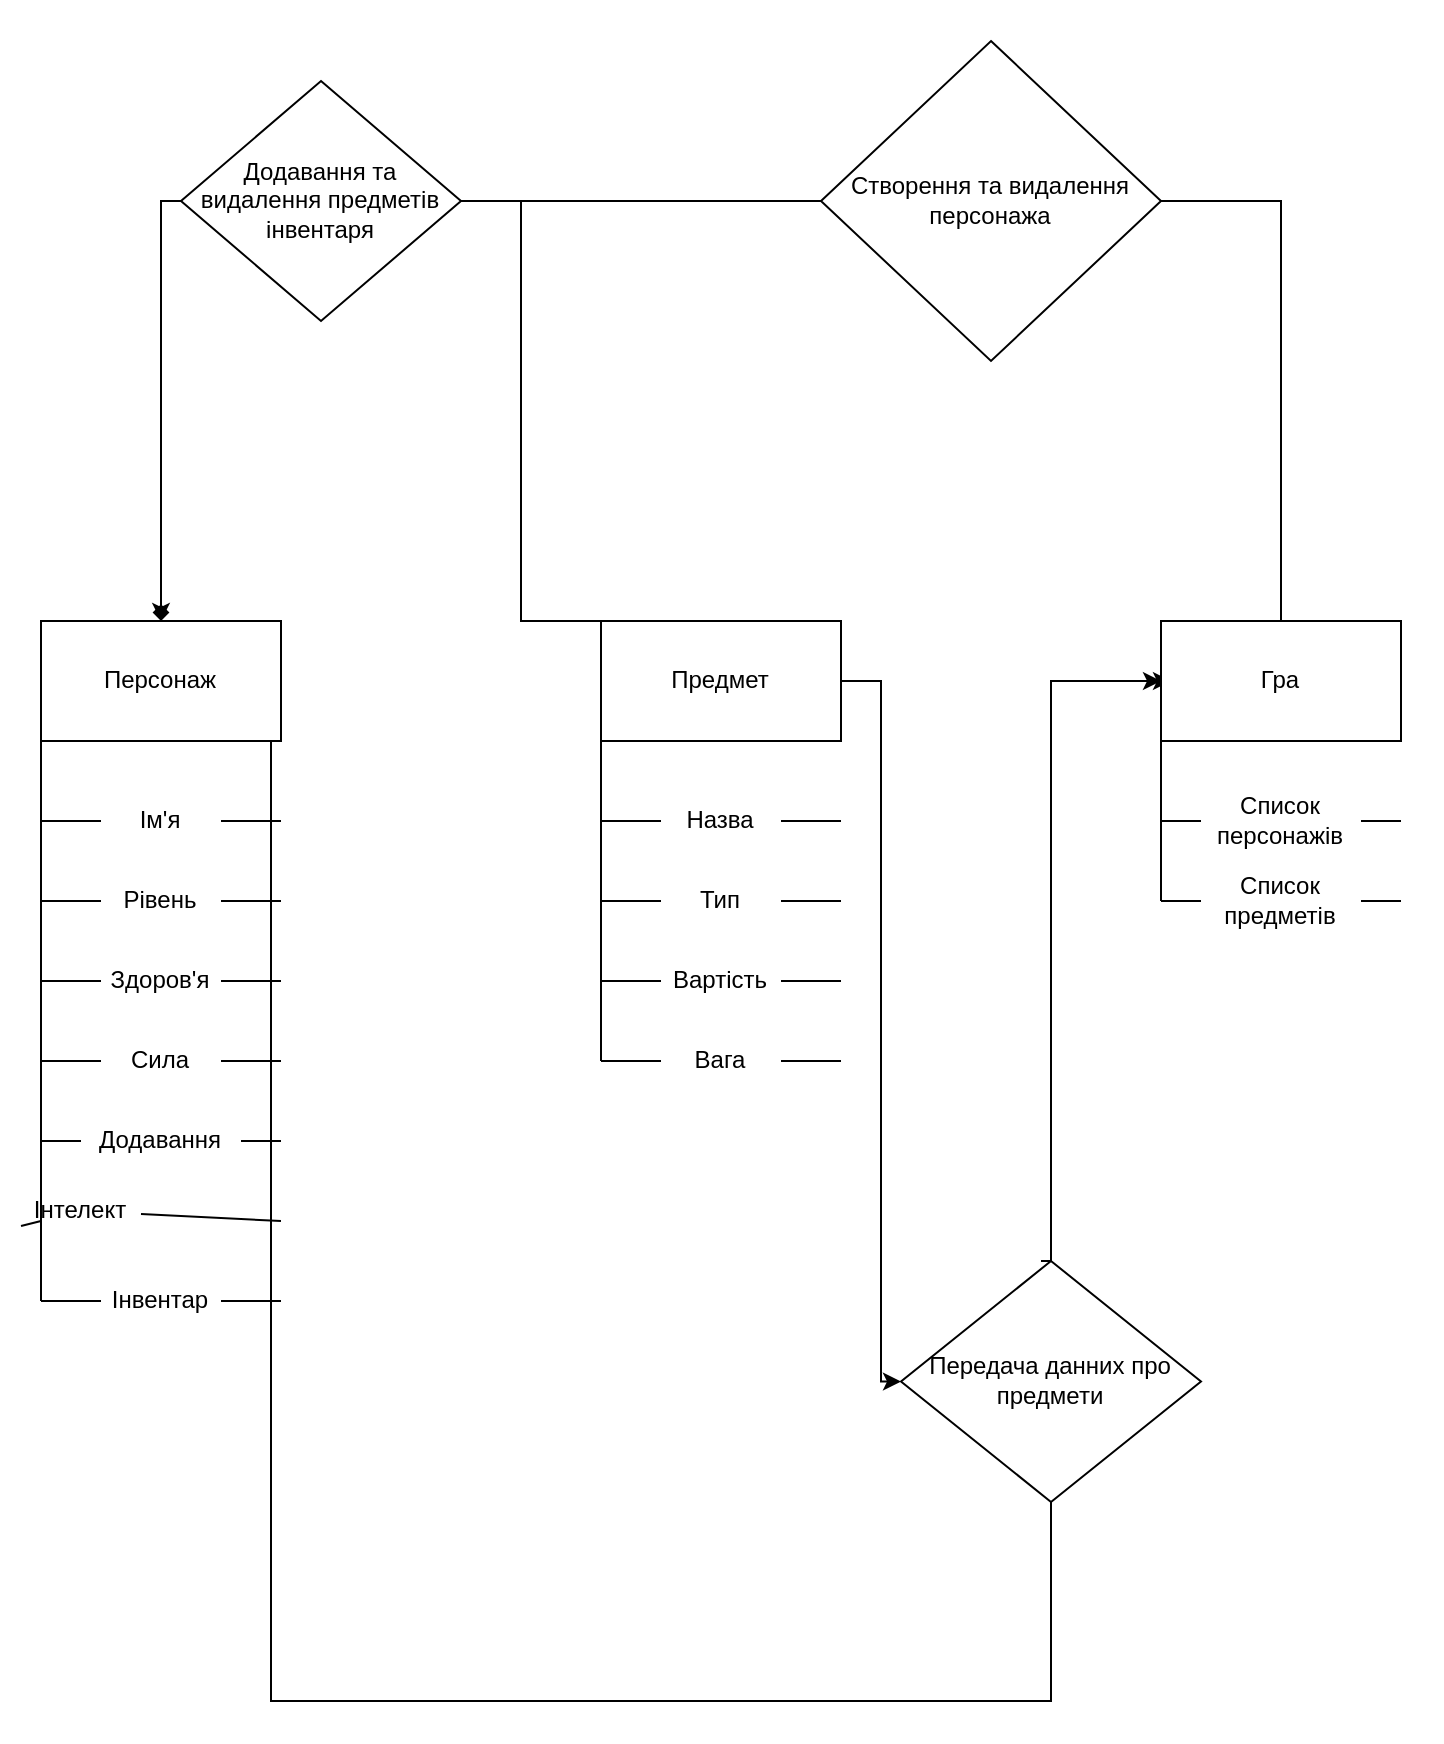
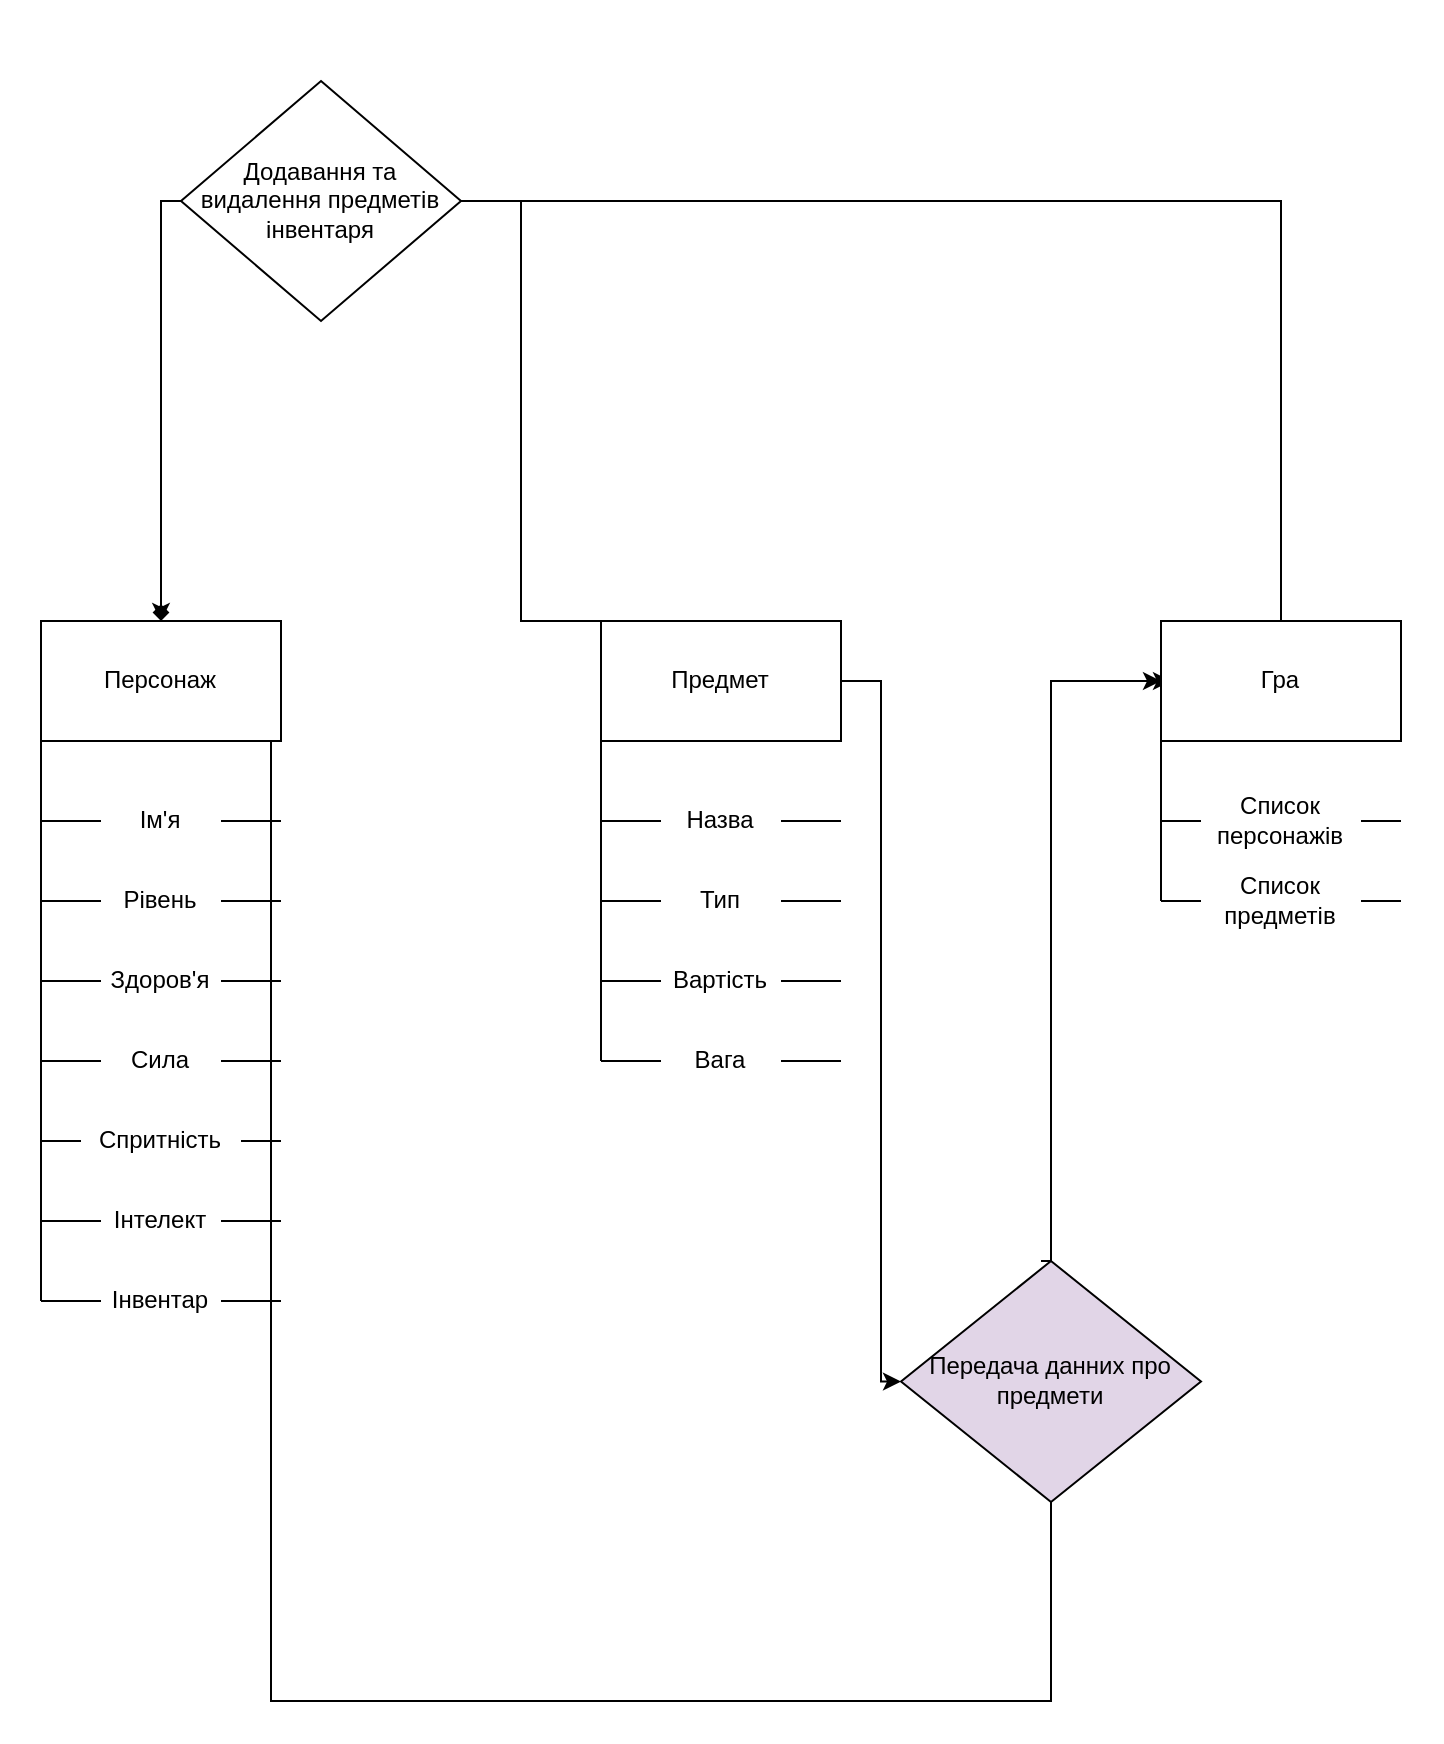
(991, 201) -> none
(161, 1141) -> (161, 1141)
(81, 1211) -> (161, 1221)
(1051, 1382) -> (1051, 1382)
